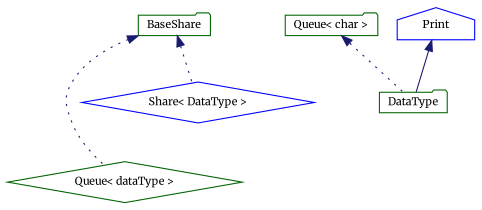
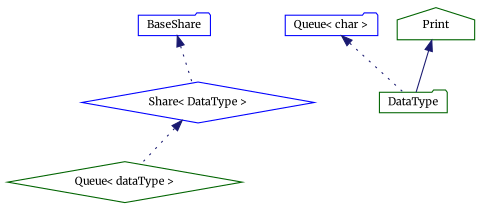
(174, 25) -> (174, 25)
(332, 25) -> (332, 25)
(436, 25) -> (436, 25)
(67, 93) -> (158, 146)
